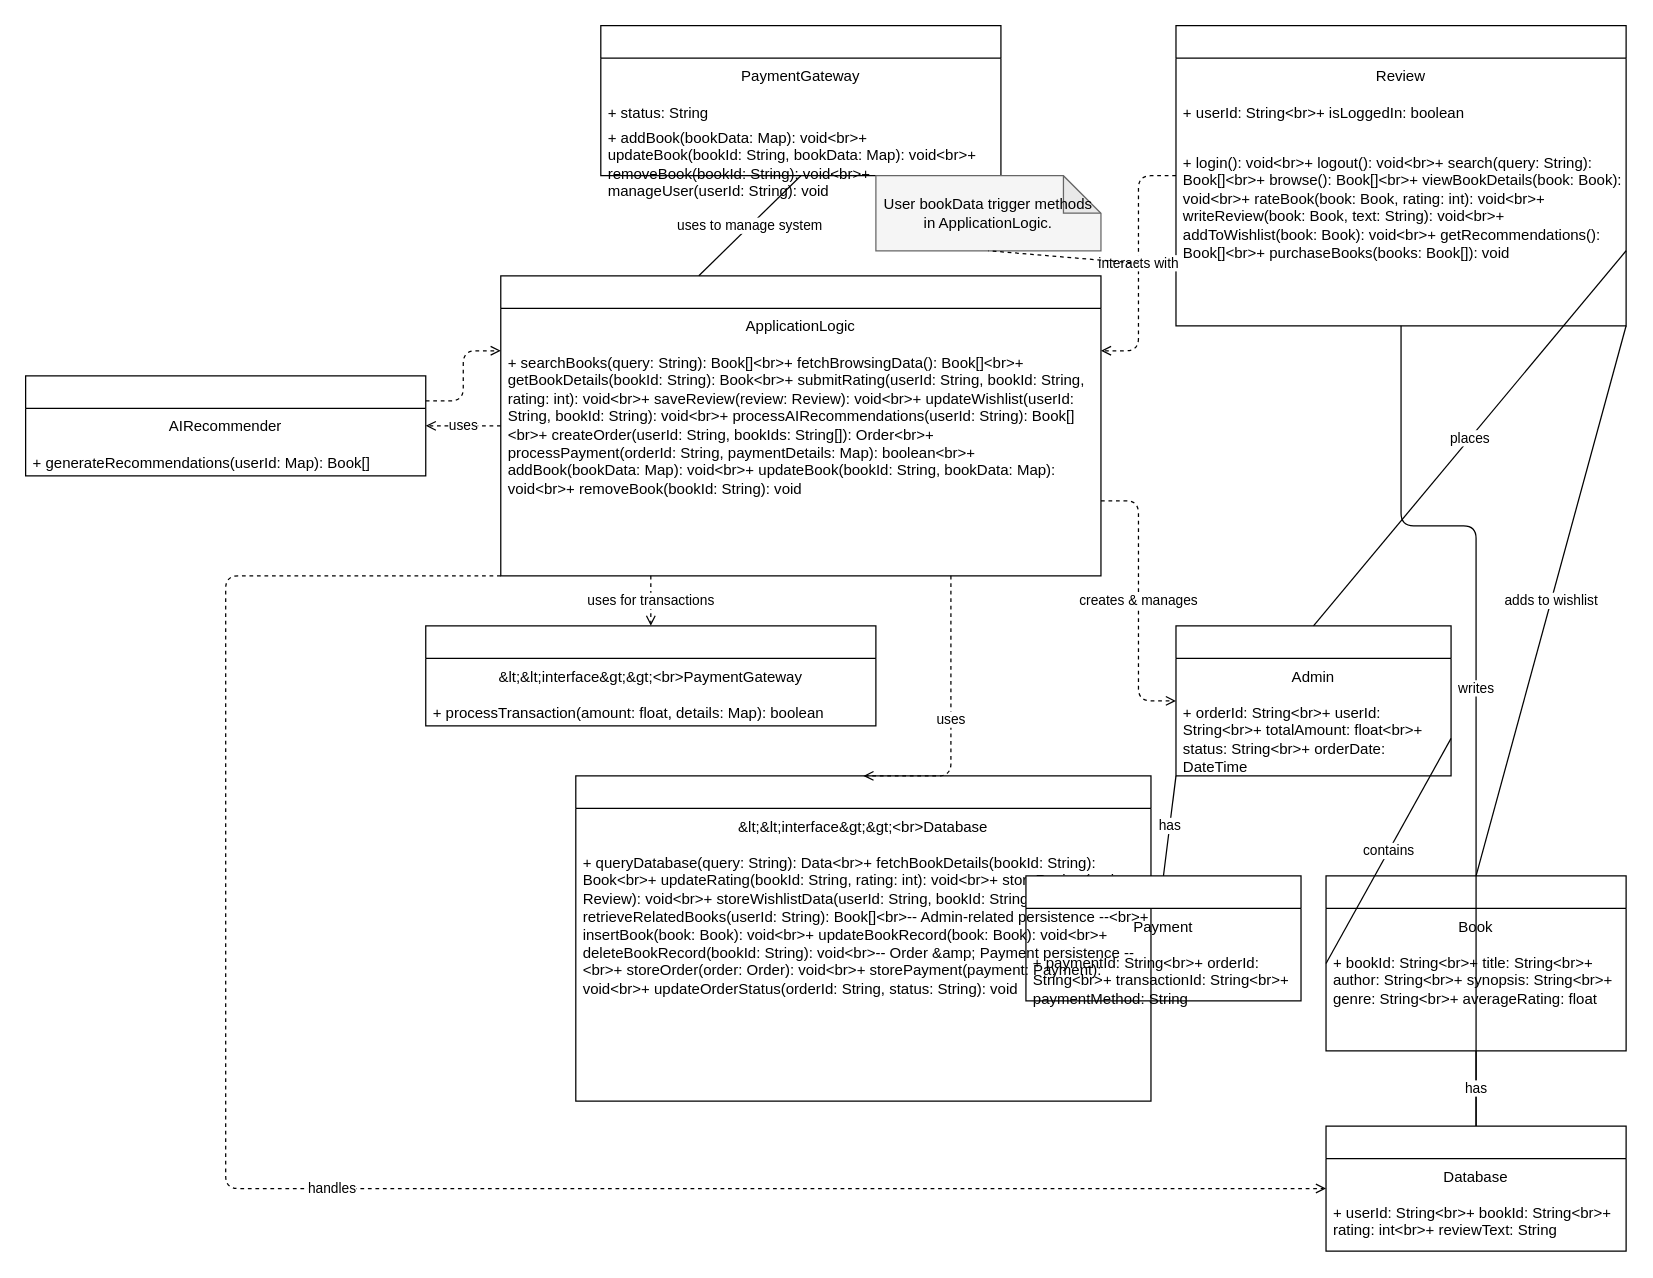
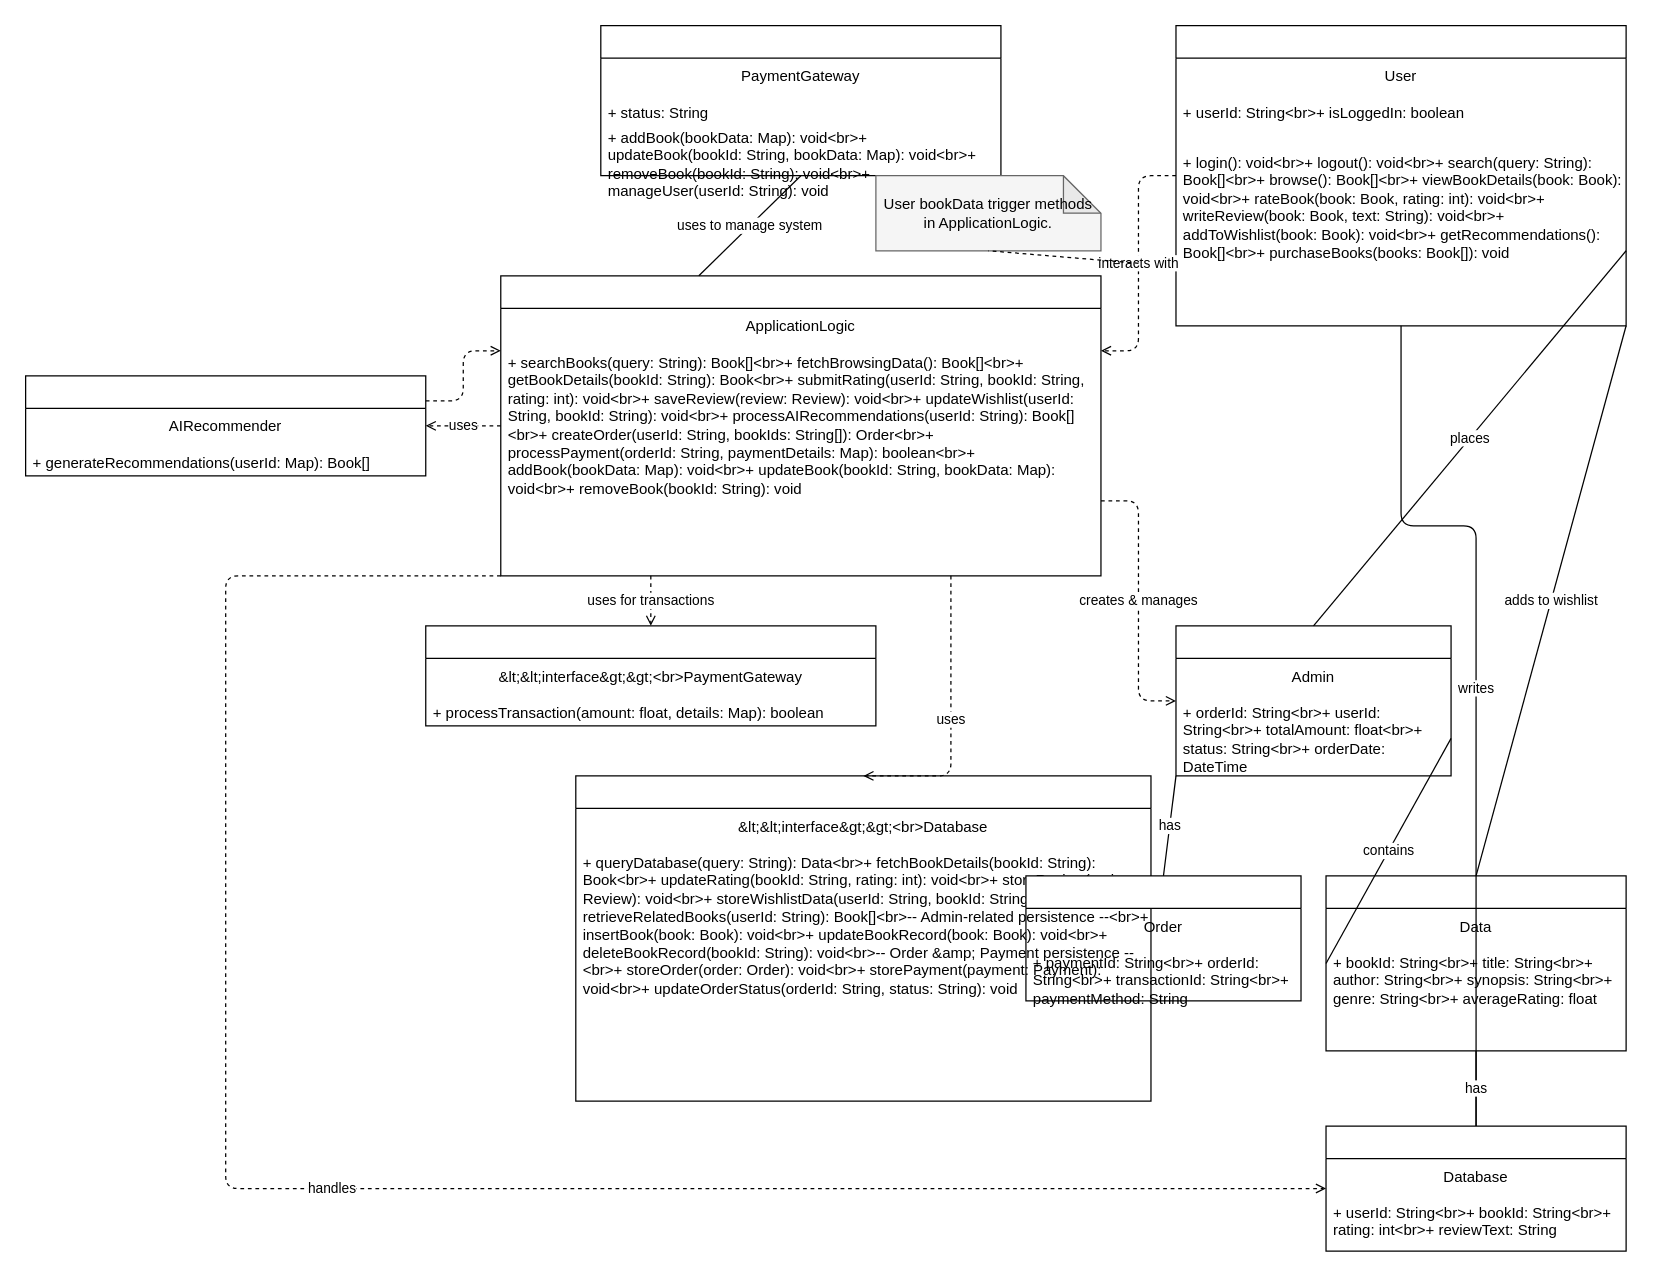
(1401, 77) -> (1401, 77)
(1163, 927) -> (1163, 927)
(1476, 927) -> (1476, 927)
